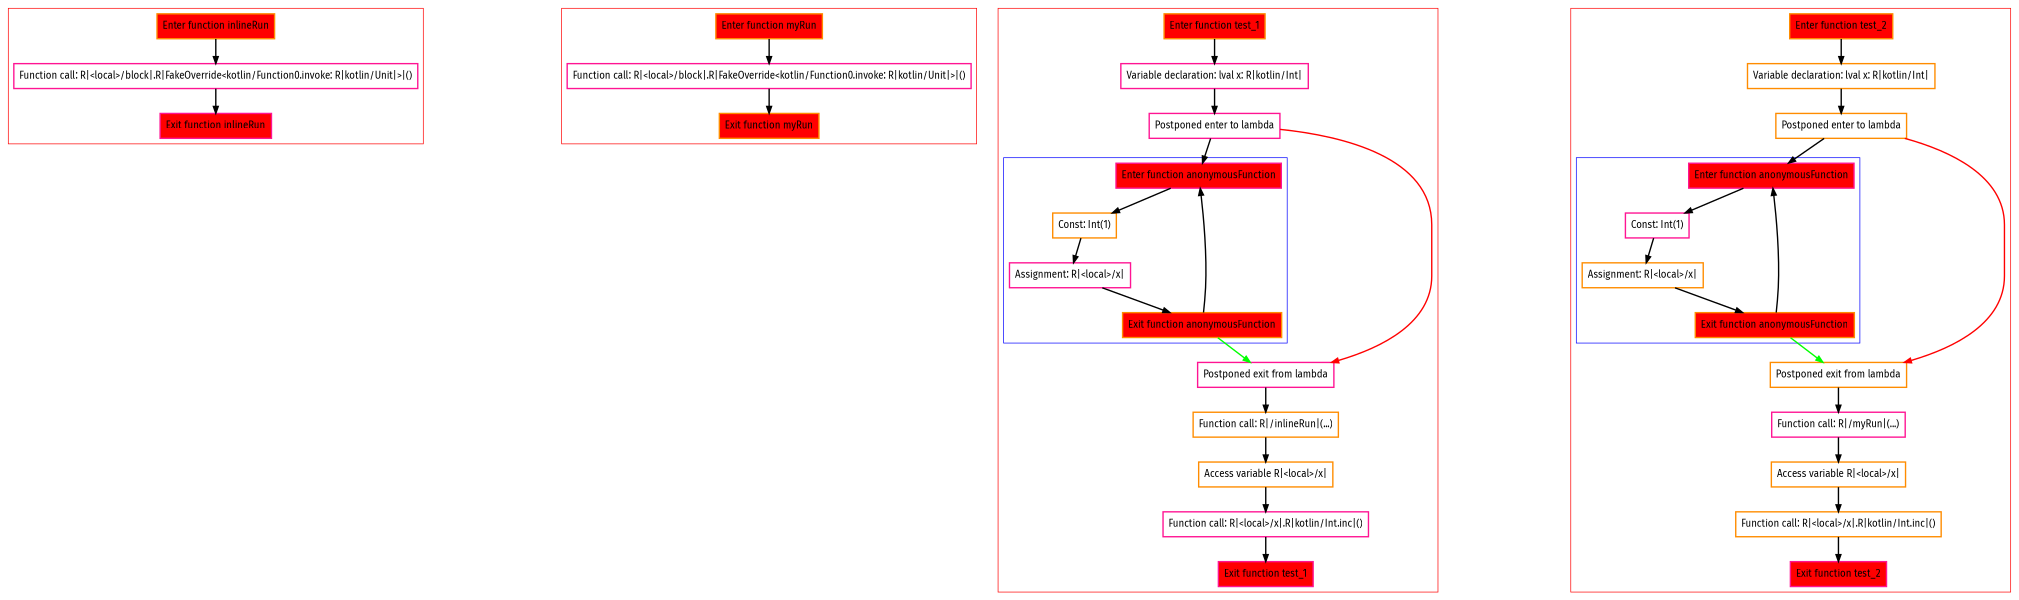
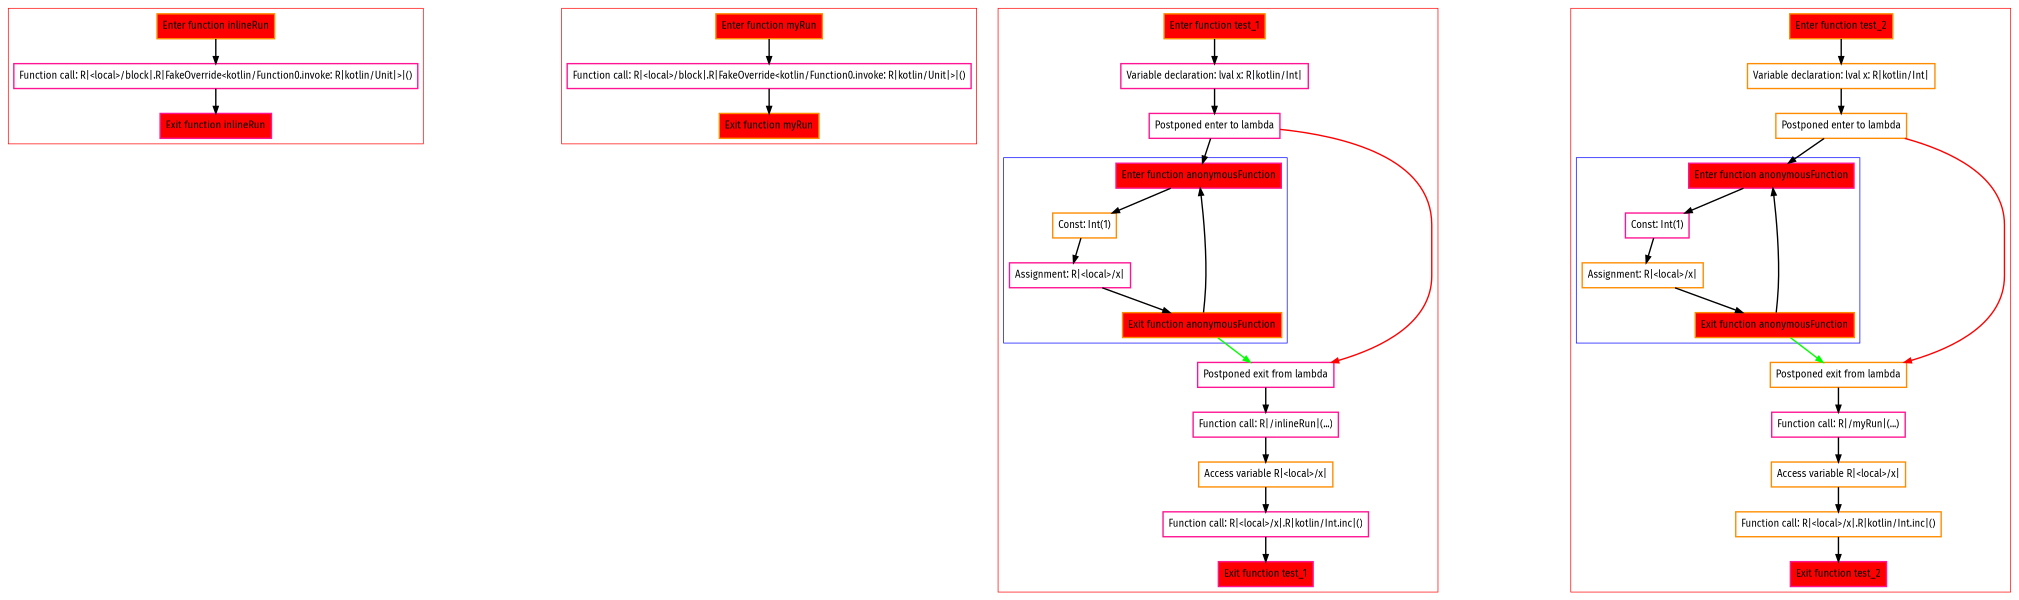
(1266, 425) -> (1266, 425)
